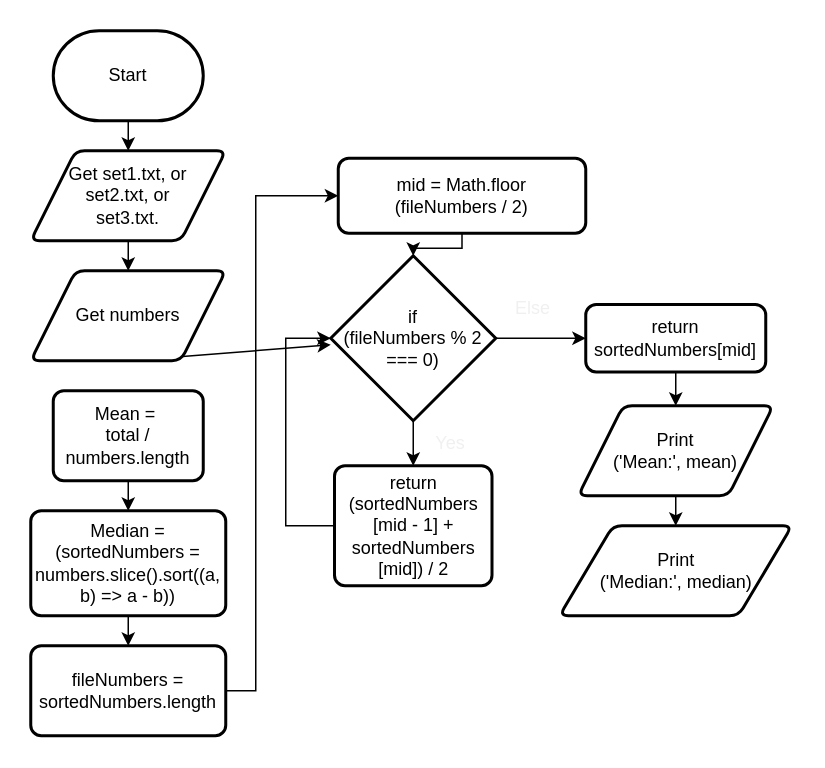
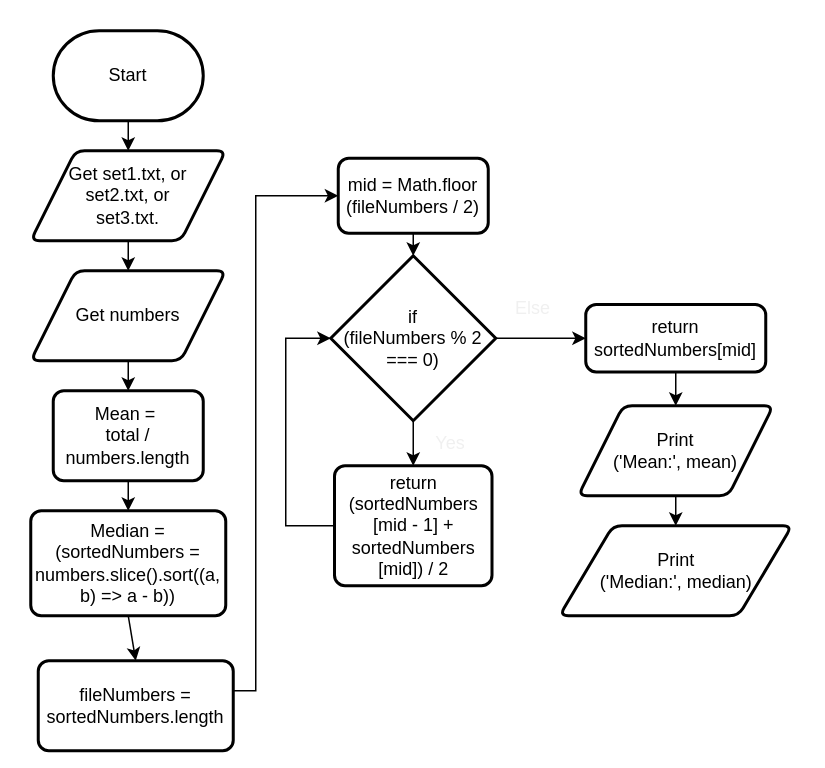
(462, 196) -> (413, 196)
(251, 351) -> (128, 371)
(128, 691) -> (136, 706)
